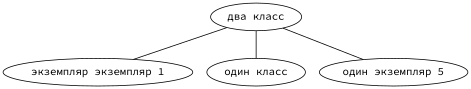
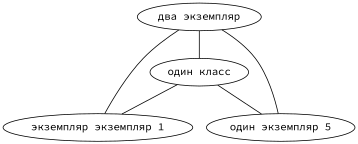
(256, 17) -> (199, 17)
none -> (150, 99)
none -> (240, 100)
